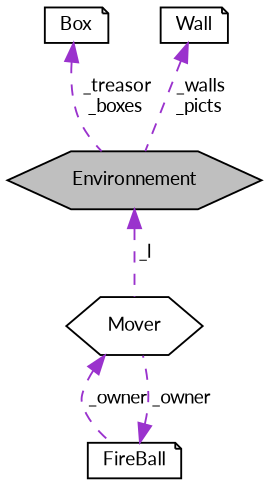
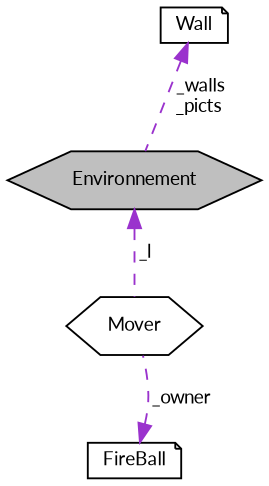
(77, 25) -> none
(84, 410) -> none
